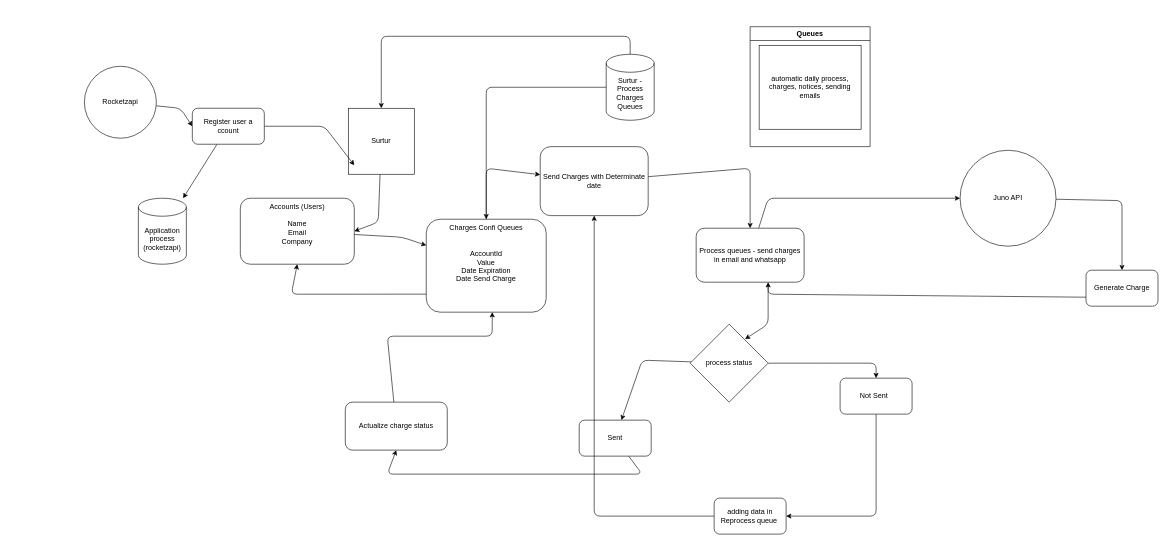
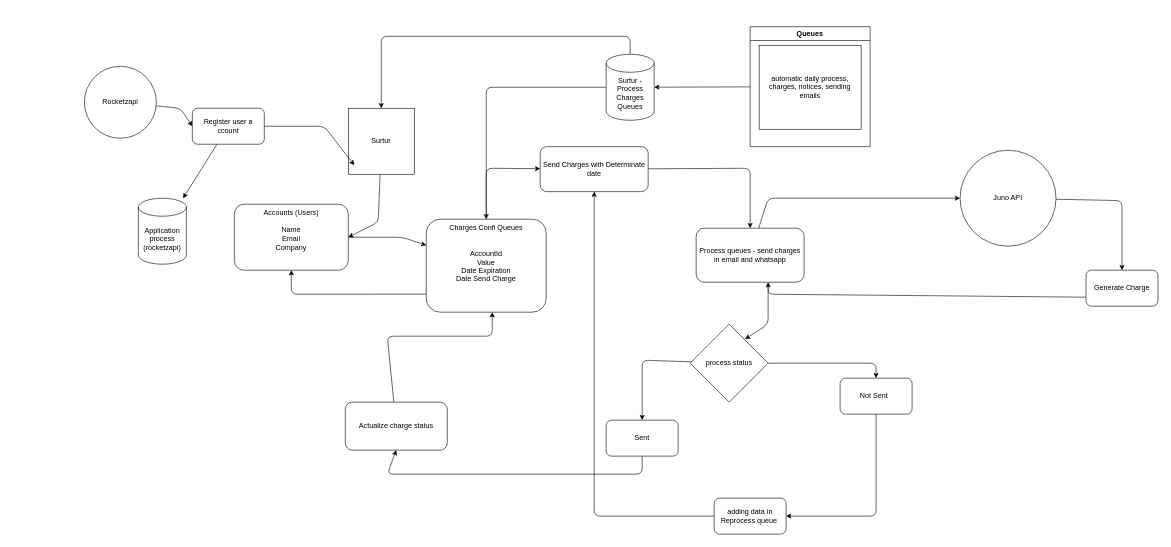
none -> (659, 87)
(594, 181) -> (594, 169)
(297, 231) -> (291, 237)
(615, 438) -> (642, 438)
